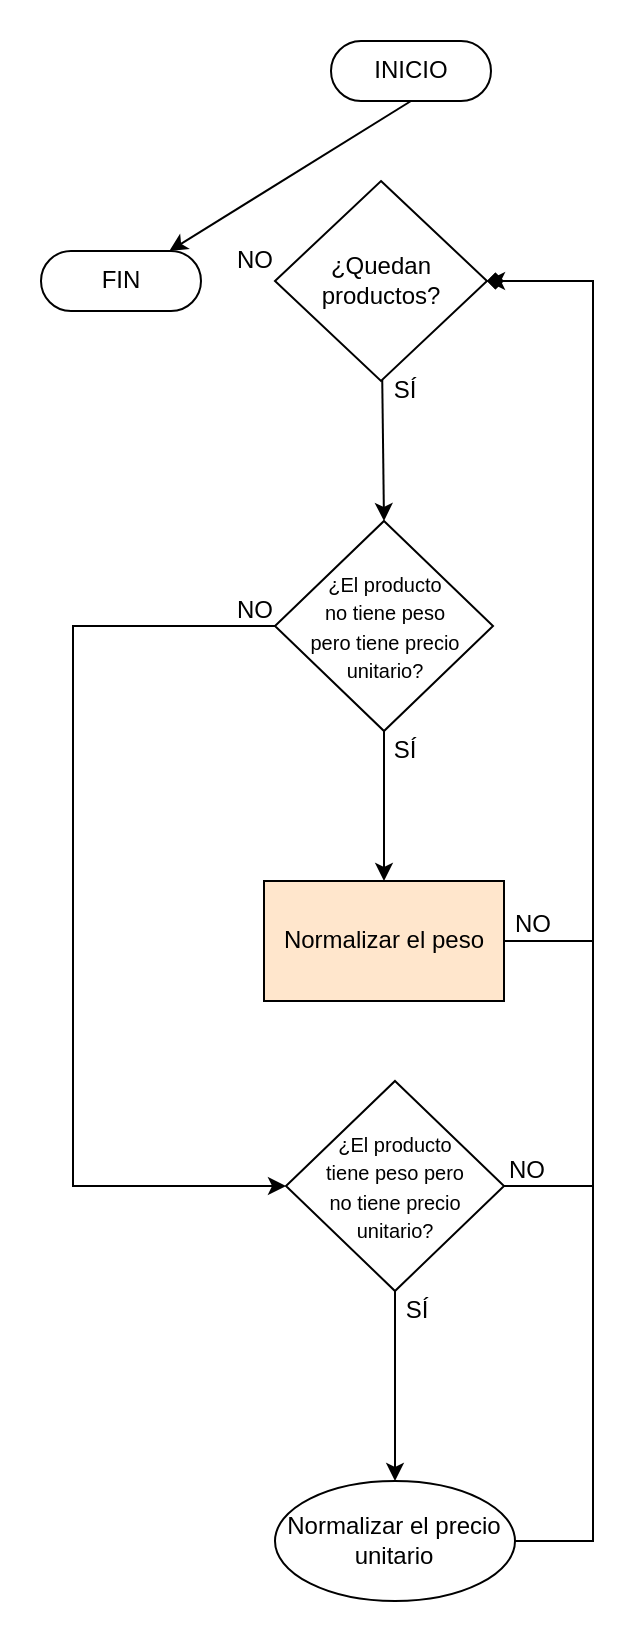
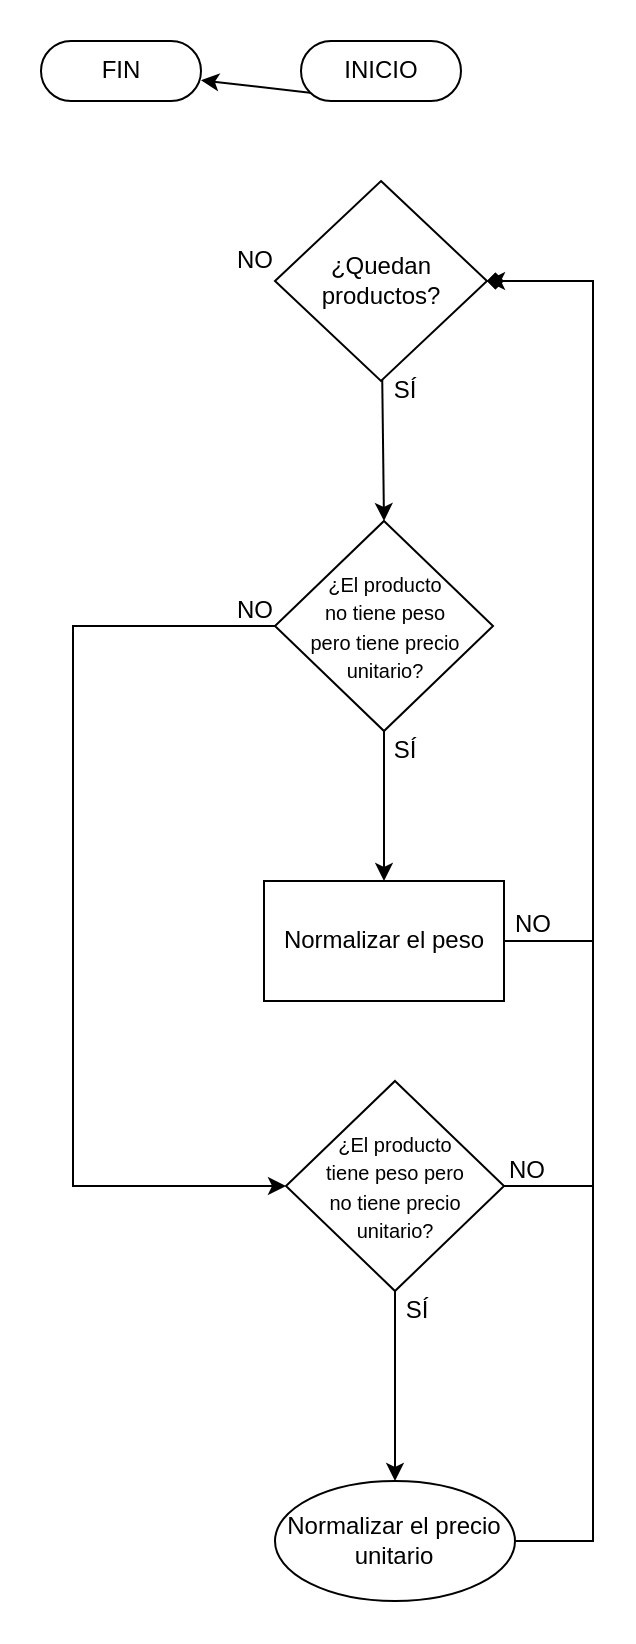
(411, 71) -> (381, 71)
(121, 281) -> (121, 71)
(384, 941) -> (384, 941)
